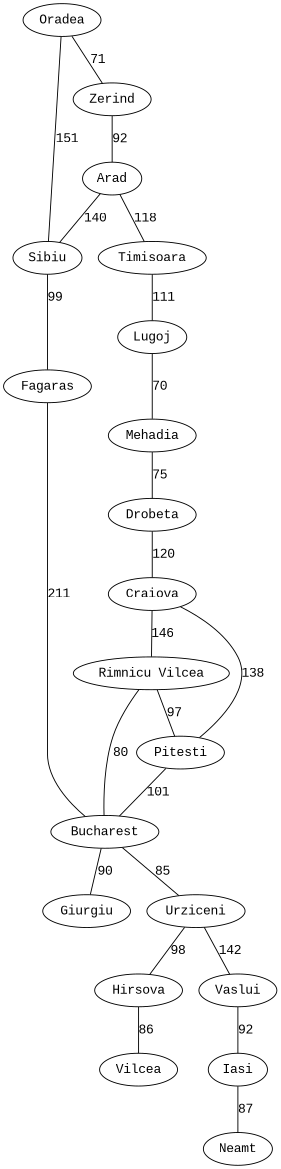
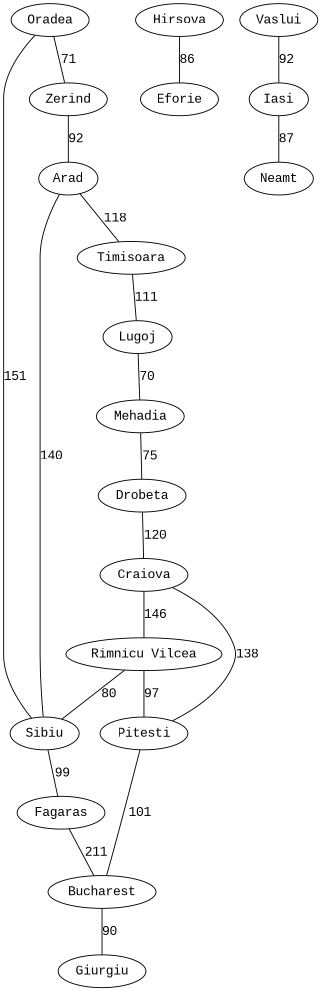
(110, 749) -> (93, 695)
(196, 911) -> none
(139, 1070) -> (179, 99)
